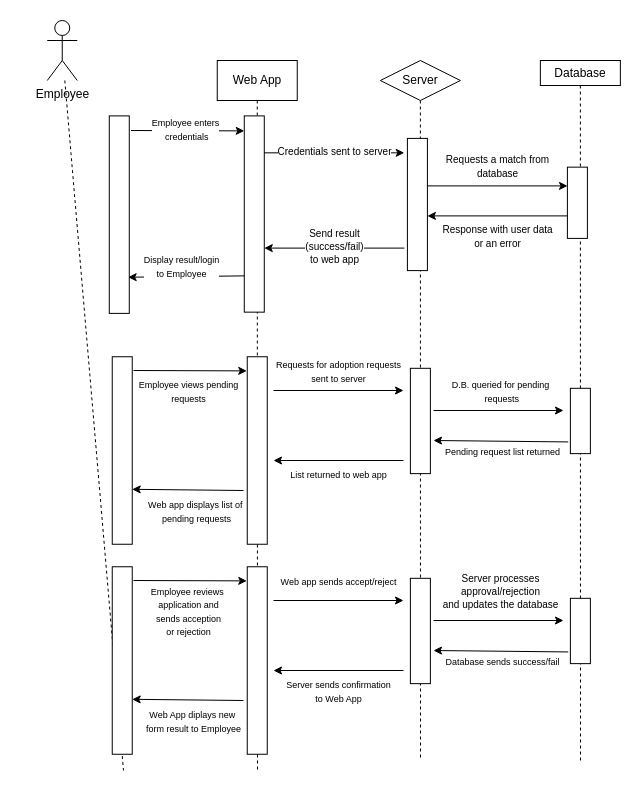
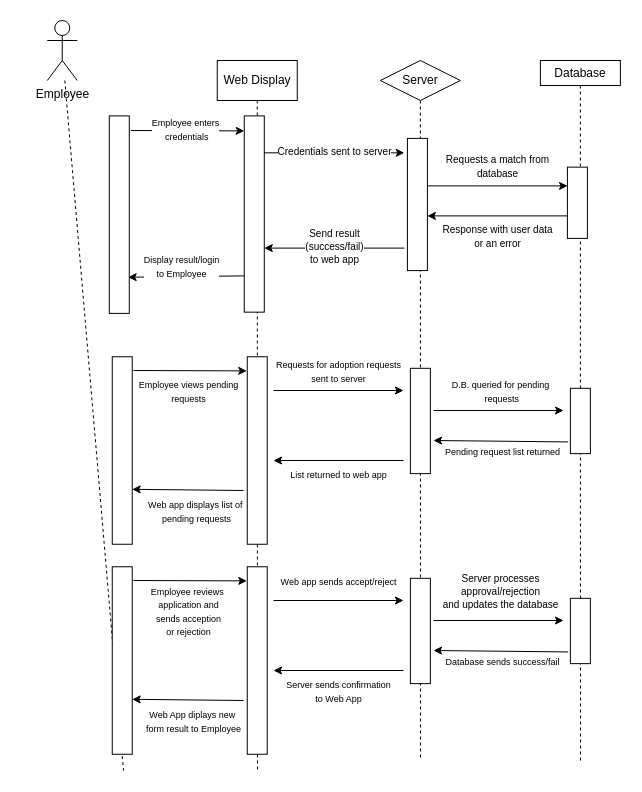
(258, 81) -> (258, 81)
